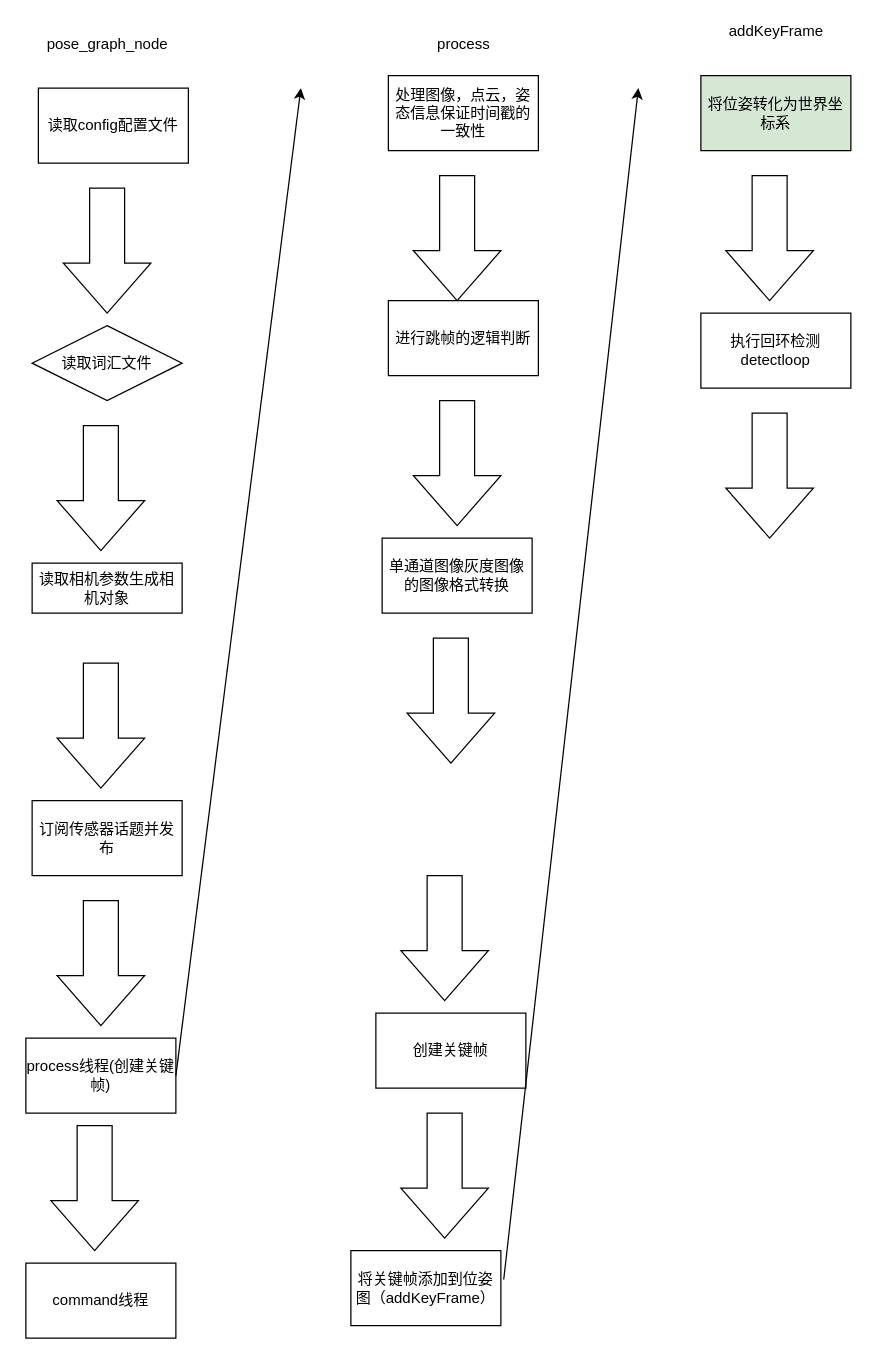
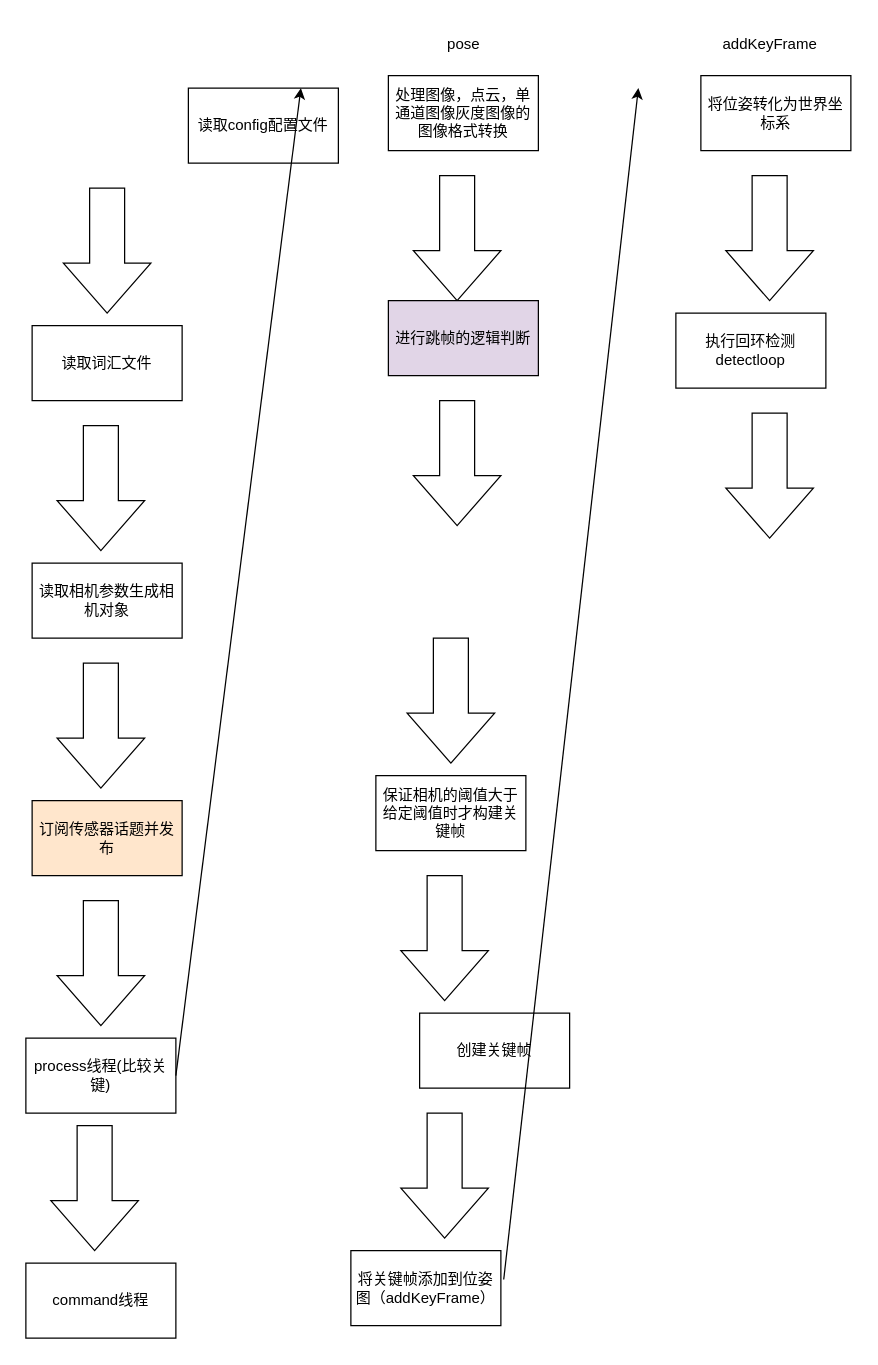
(776, 32) -> (769, 44)
(107, 44) -> none
(464, 44) -> (464, 44)
(463, 113) -> (463, 113)
(776, 113) -> (776, 113)
(113, 126) -> (263, 126)
(463, 338) -> (463, 338)
(776, 351) -> (751, 351)
(107, 363) -> (107, 363)
(457, 576) -> none
(107, 588) -> (107, 601)
none -> (451, 813)
(107, 838) -> (107, 838)
(451, 1051) -> (494, 1051)
(101, 1076) -> (101, 1076)
